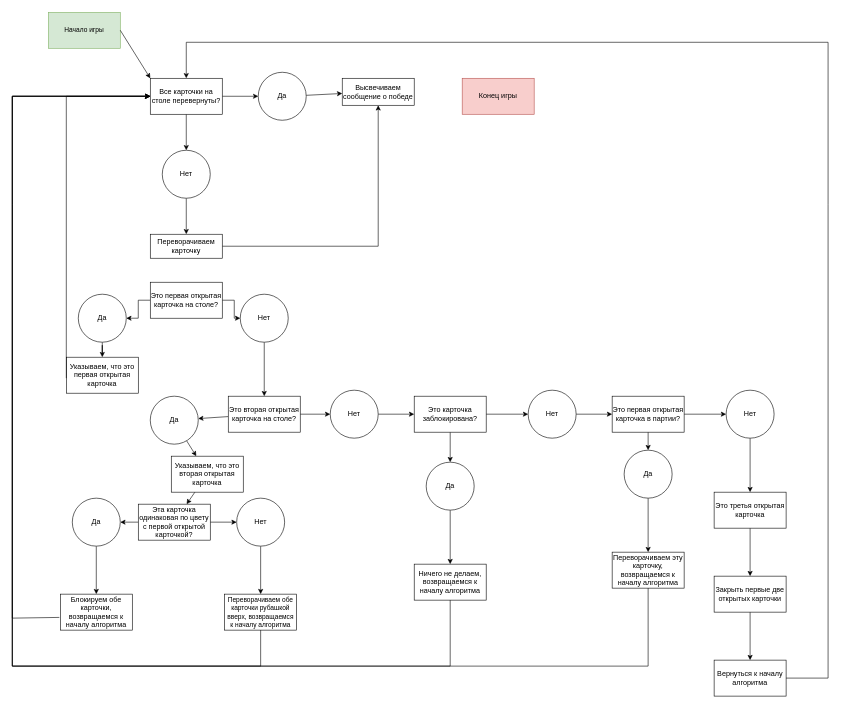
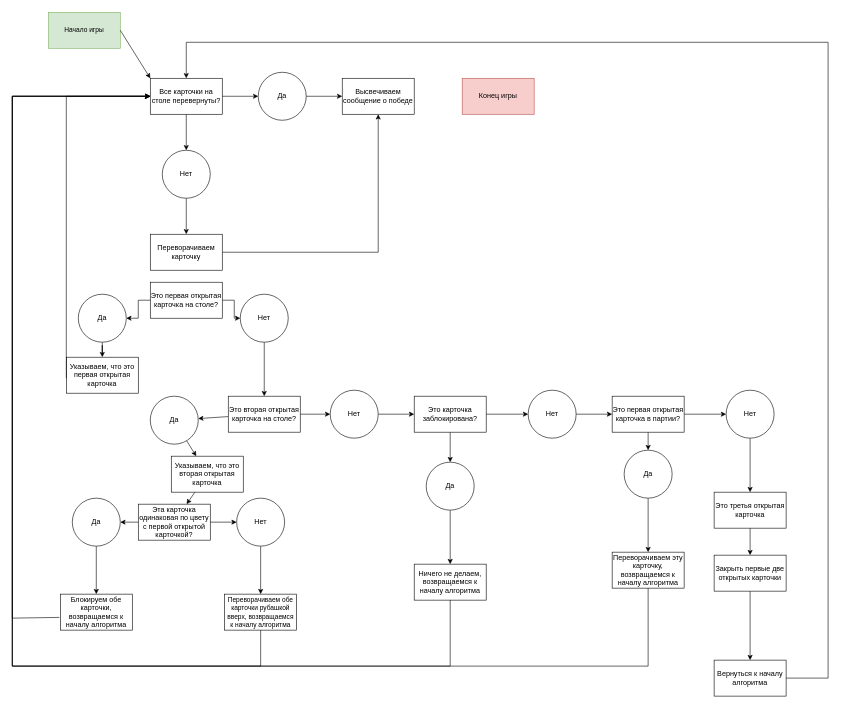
(378, 92) -> (378, 96)
(186, 246) -> (186, 252)
(750, 594) -> (750, 573)
